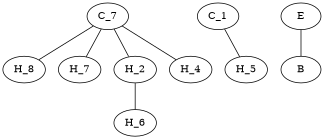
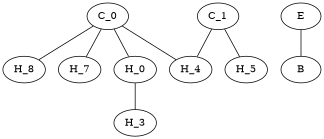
(108, 16) -> (108, 16)
none -> (204, 43)
(135, 70) -> (135, 70)
(135, 123) -> (135, 123)
